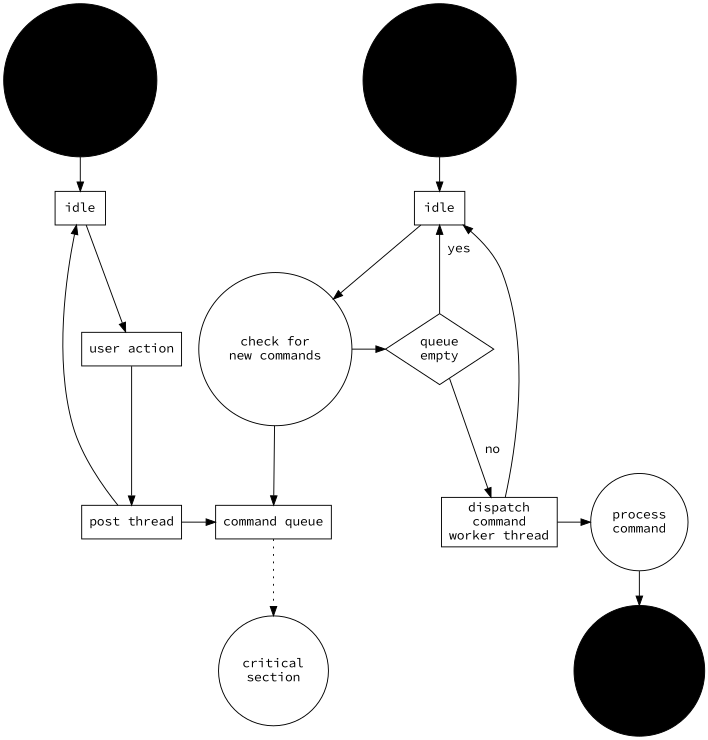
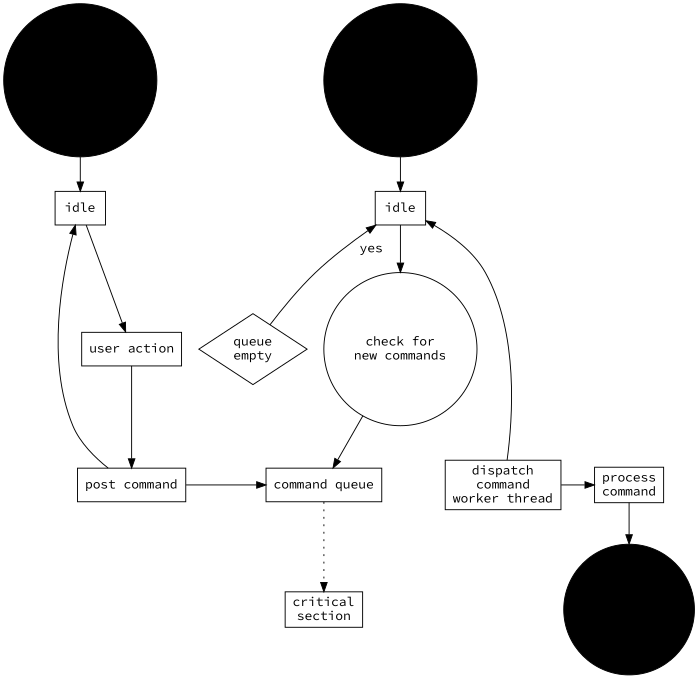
(364, 349) -> none
(469, 433) -> none
(132, 522) -> (132, 485)
(639, 522) -> (629, 485)
(273, 671) -> (324, 610)
